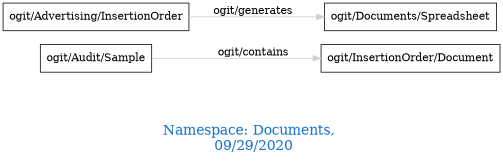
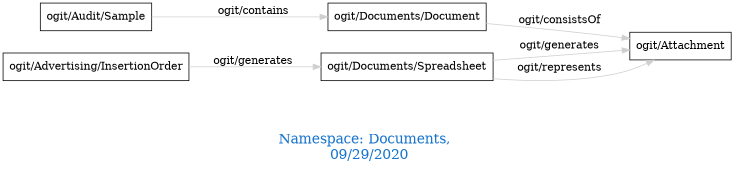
none -> (680, 46)
(411, 58) -> (407, 17)
